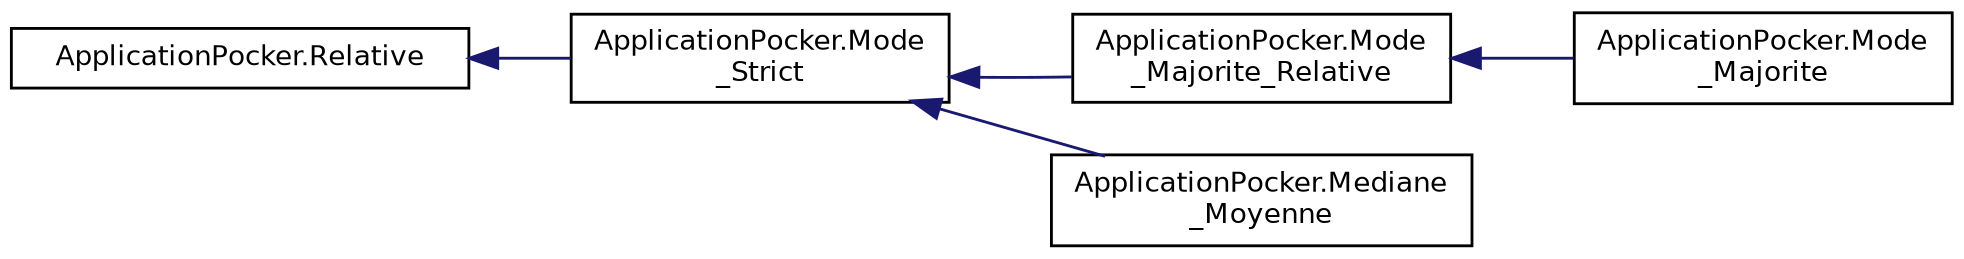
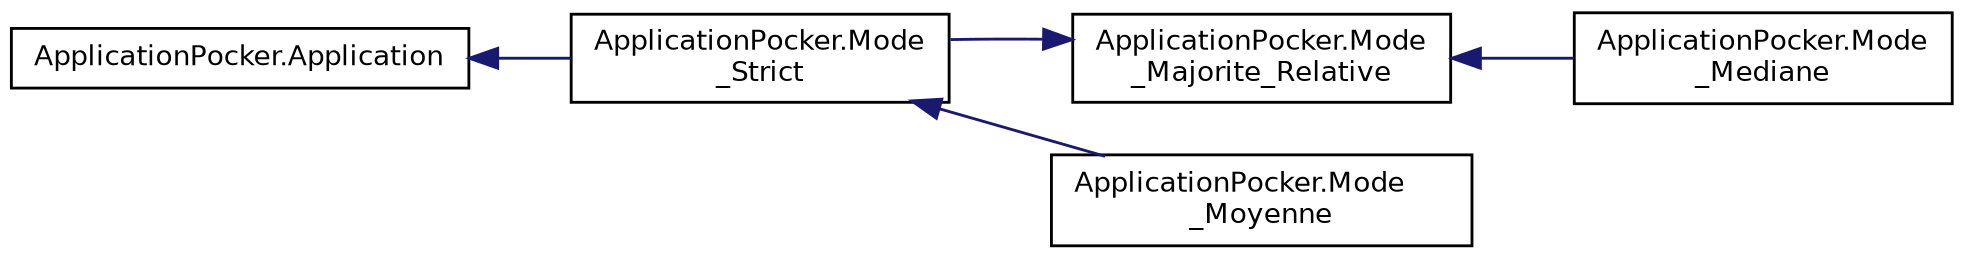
(240, 58) -> (240, 58)
(1763, 58) -> (1763, 58)
(1026, 77) -> (997, 39)
(1262, 200) -> (1262, 200)
